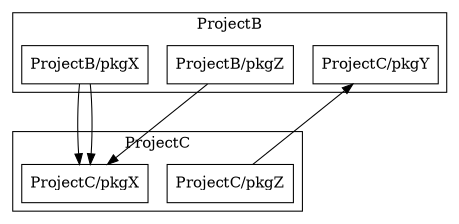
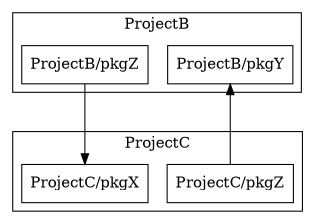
(85, 65) -> none
(376, 65) -> (230, 65)
